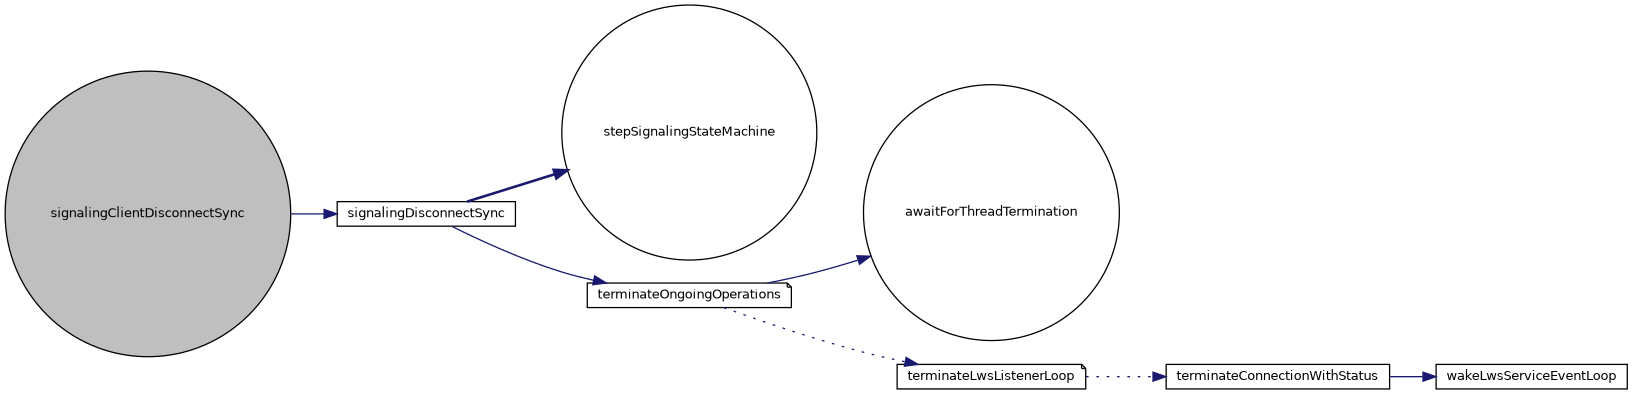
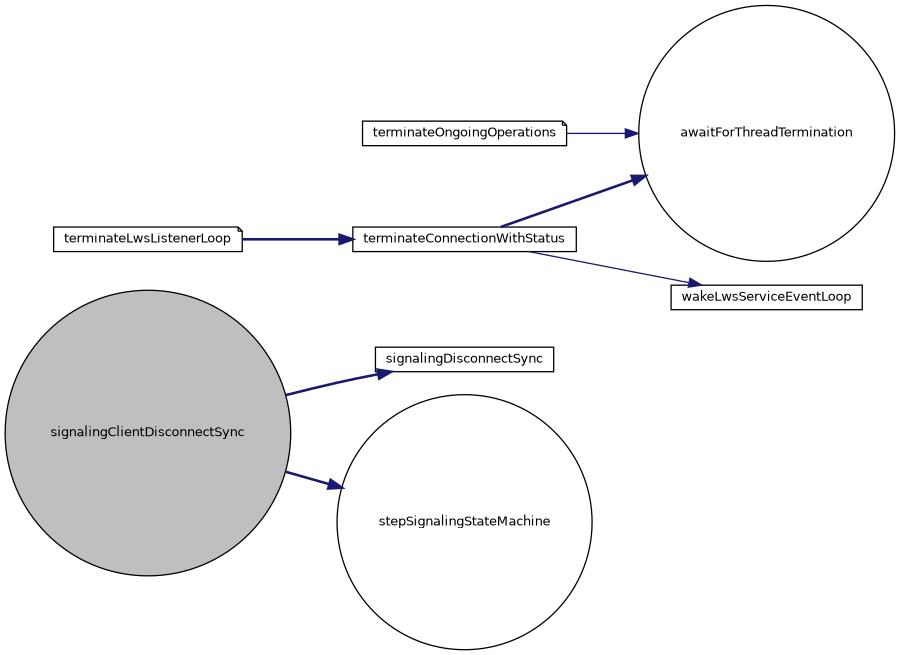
(511, 188) -> (307, 478)
none -> (567, 204)
(307, 214) -> (332, 384)
(521, 258) -> none
(814, 338) -> none
(1119, 377) -> (291, 239)
